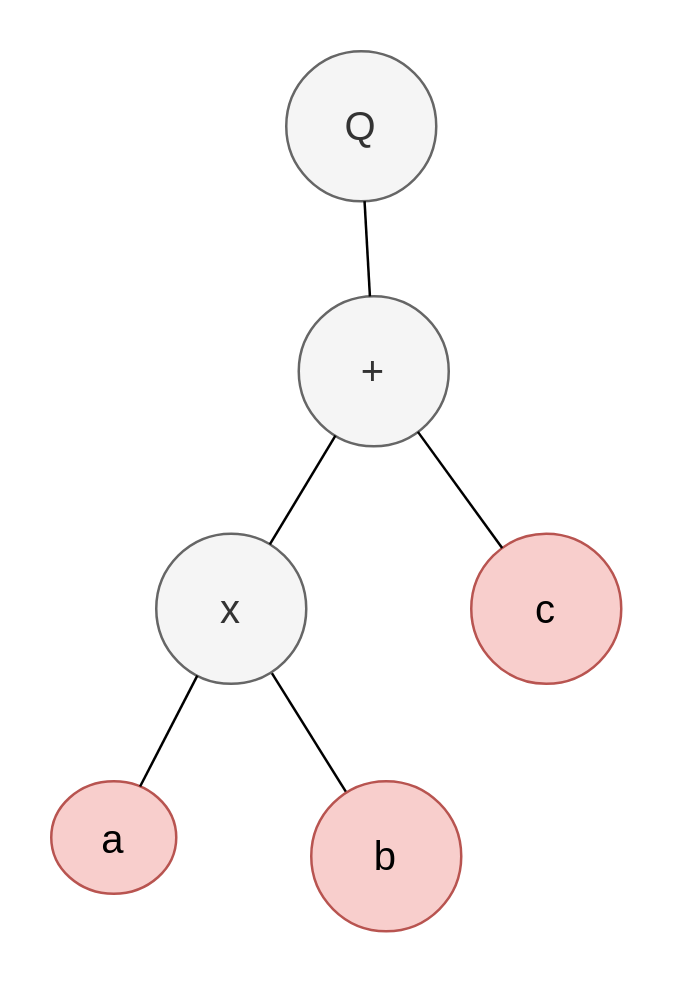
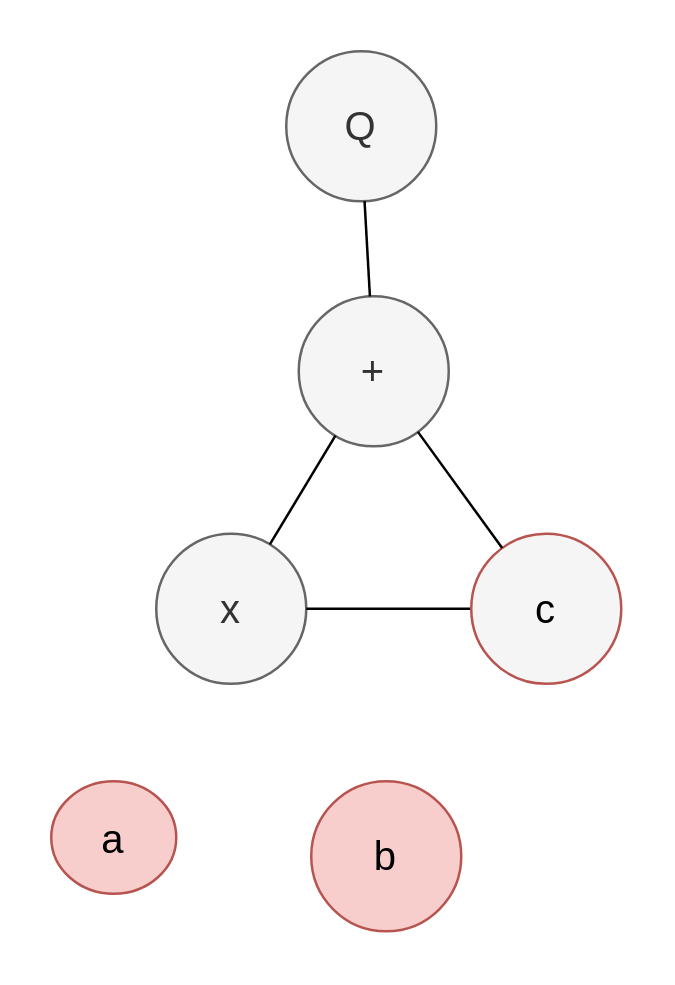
(546, 609) -> (546, 609)
(168, 732) -> (390, 609)
(309, 733) -> none
